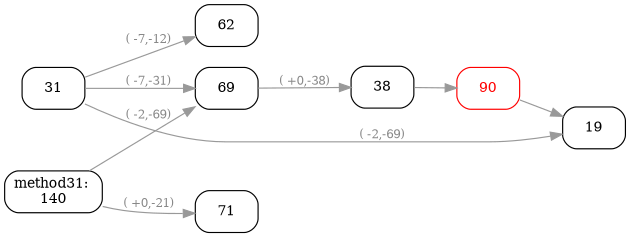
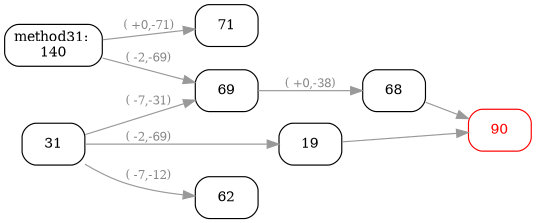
(382, 87) -> (394, 91)
(536, 106) -> (399, 138)
(149, 204) -> (149, 26)
